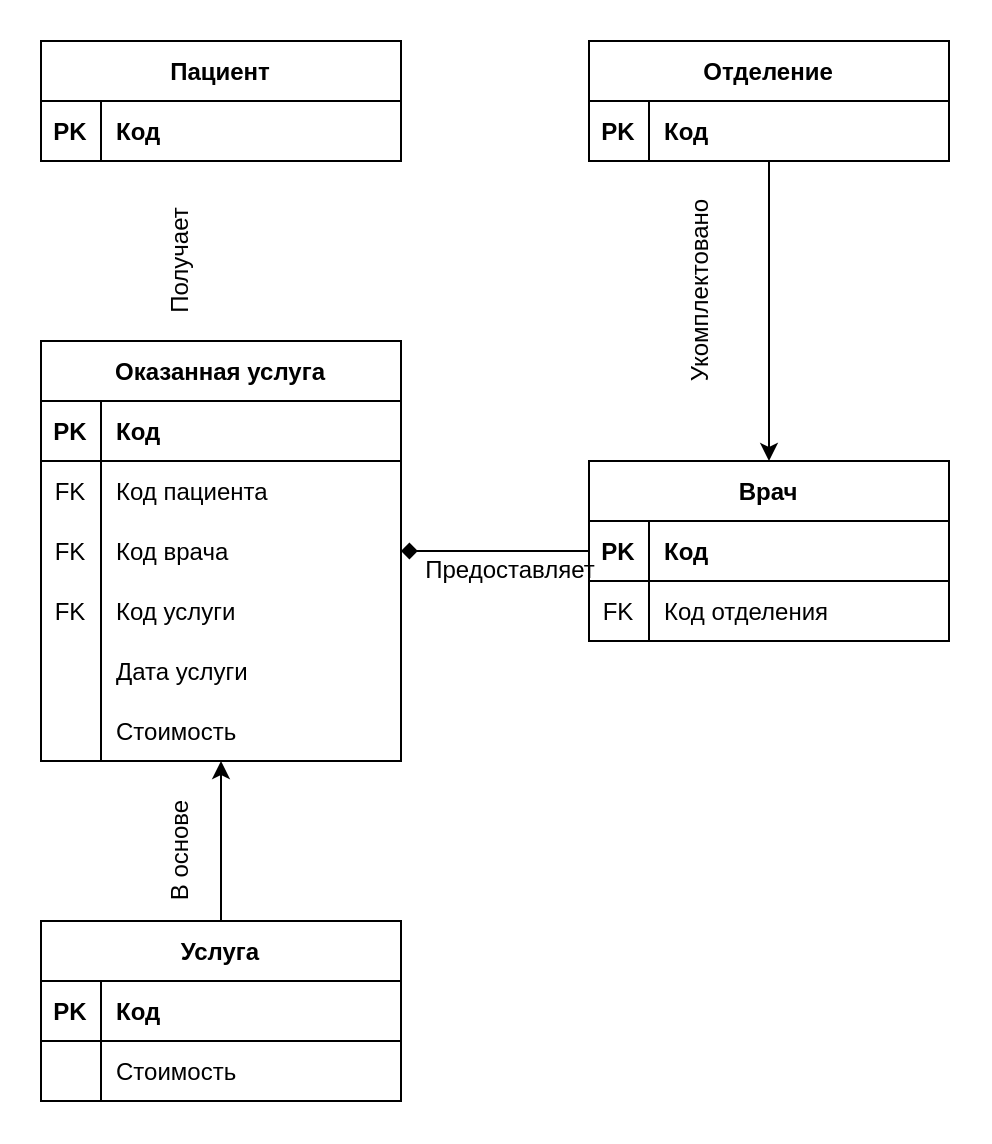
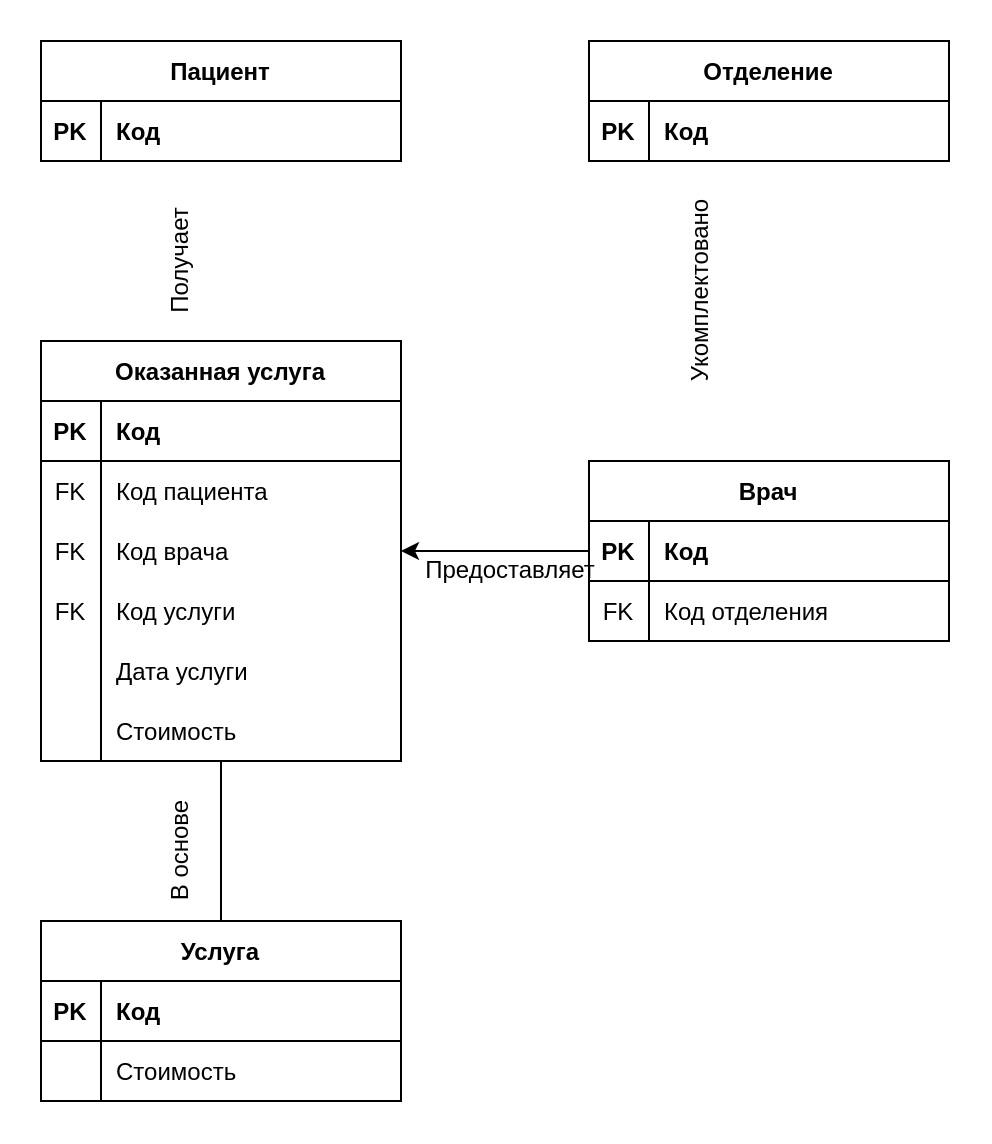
(769, 306) -> none
(417, 551) -> (416, 551)
(221, 776) -> (221, 771)
